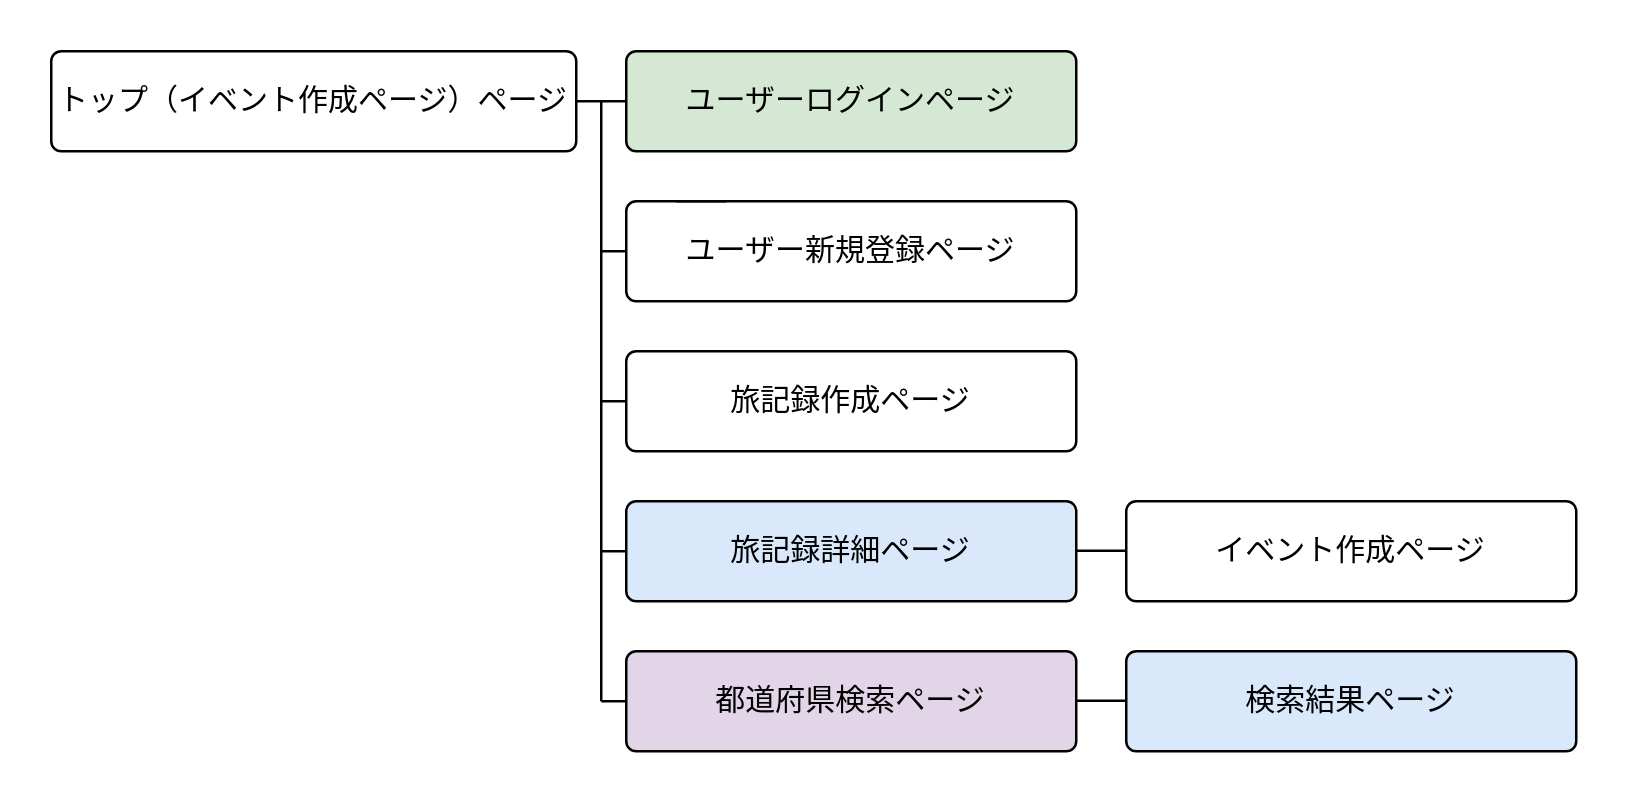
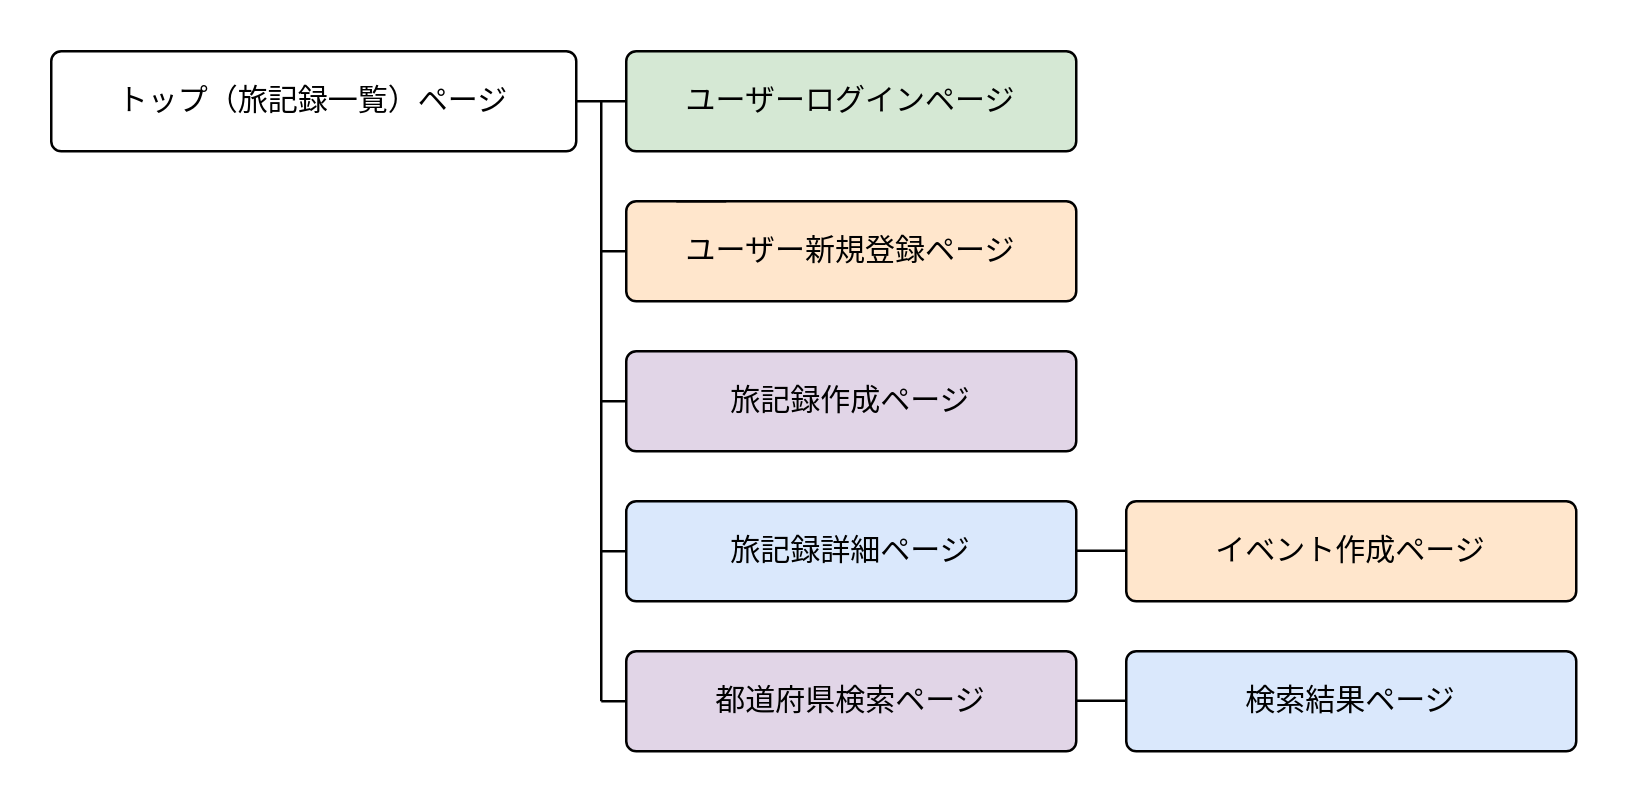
(314, 101) -> (314, 101)
(851, 251) -> (851, 251)
(851, 401) -> (851, 401)
(1351, 551) -> (1351, 551)
